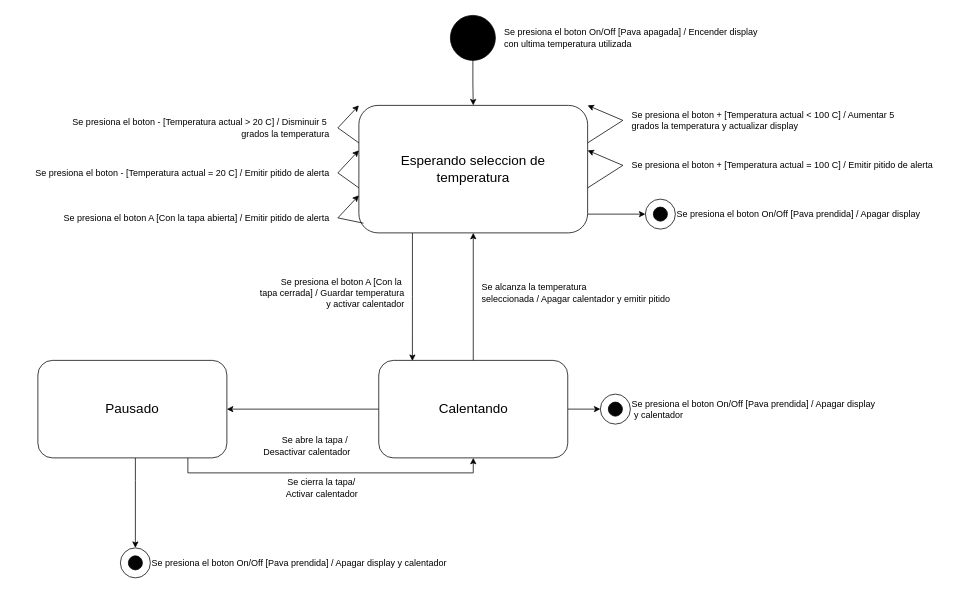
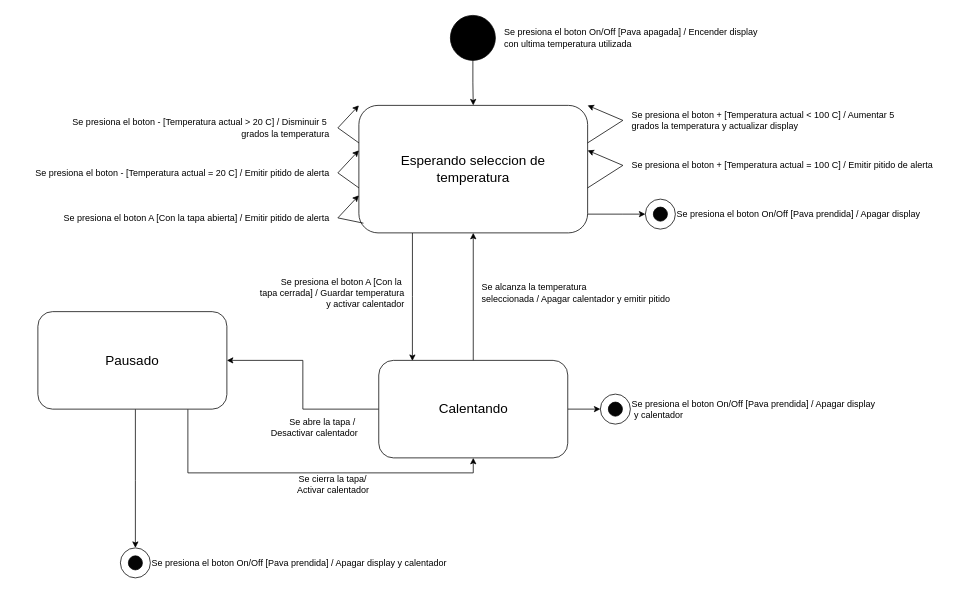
(132, 409) -> (132, 360)
(299, 446) -> (306, 427)
(314, 488) -> (325, 484)
